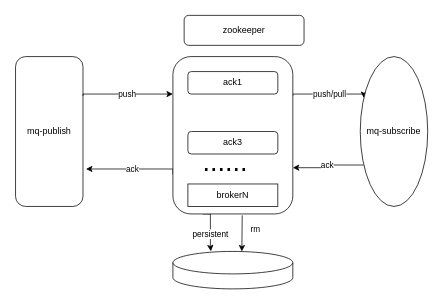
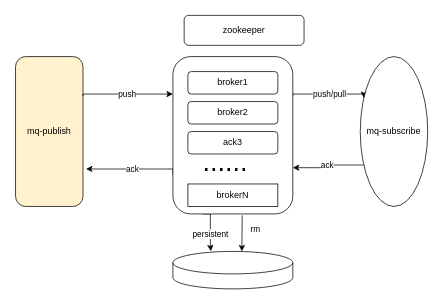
(233, 83) -> (233, 83)
none -> (233, 113)
(49, 132) -> (49, 132)
